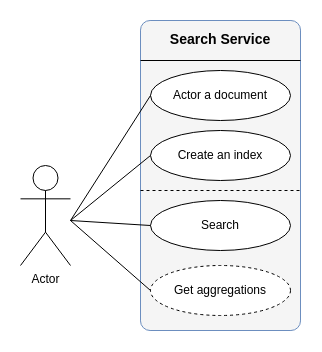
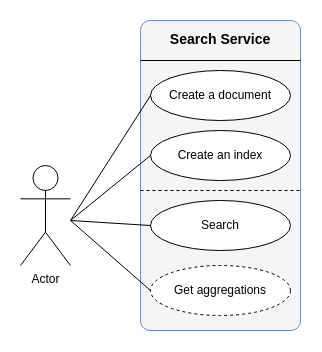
(221, 96) -> (221, 96)
